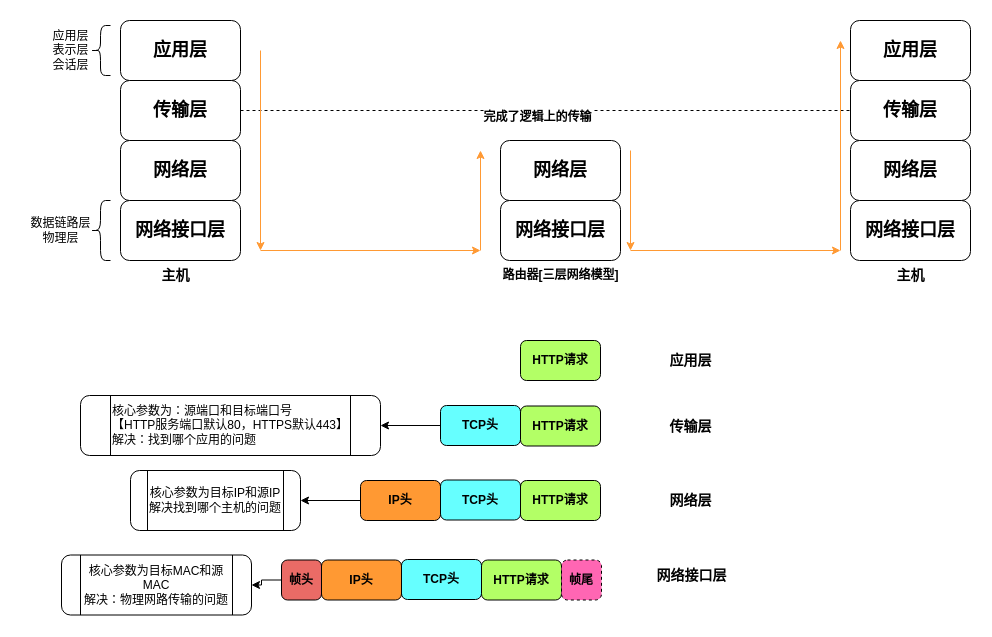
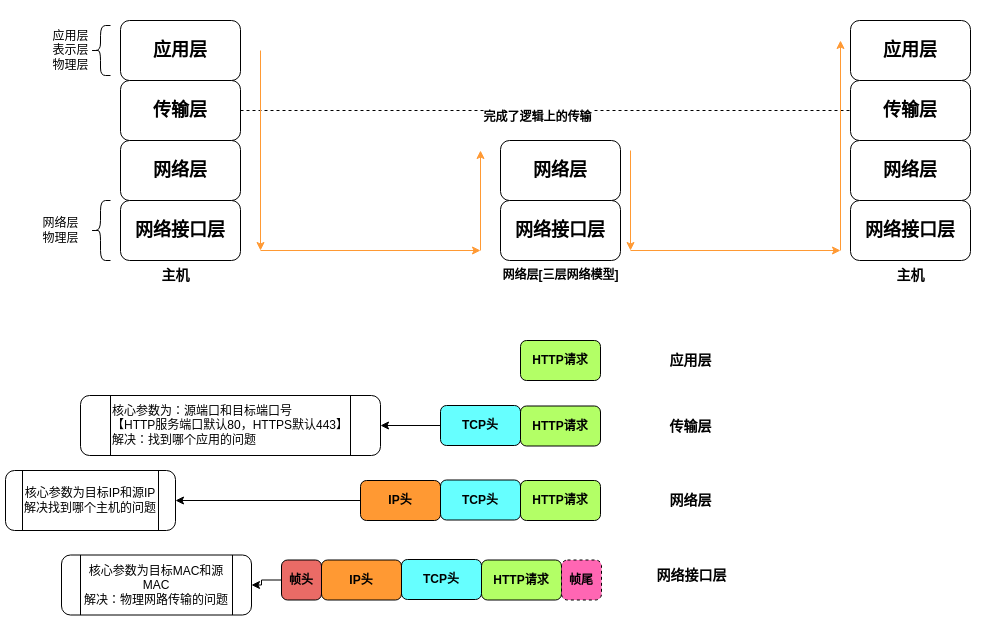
(71, 51) -> (71, 51)
(61, 231) -> (61, 231)
(561, 276) -> (561, 276)
(216, 501) -> (91, 501)
